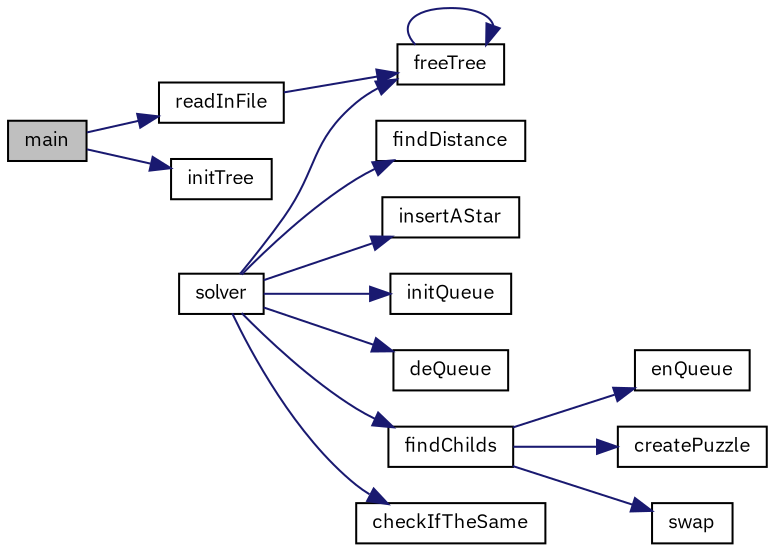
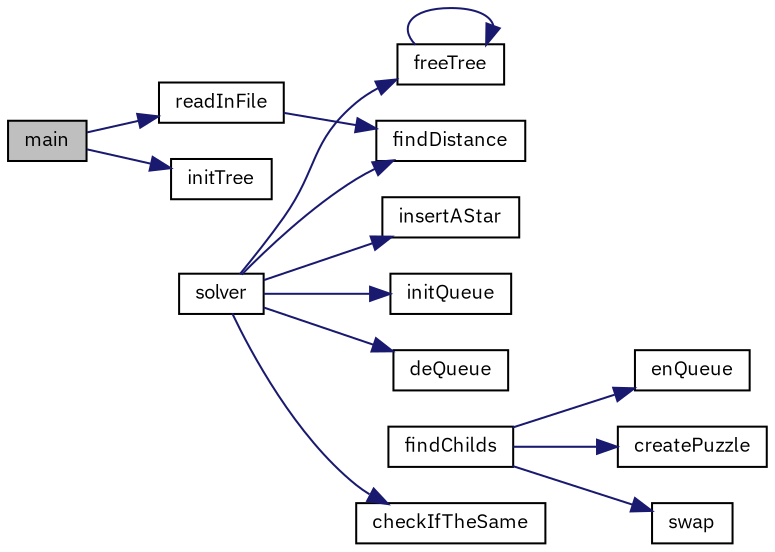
(331, 84) -> (320, 119)
(305, 371) -> none
